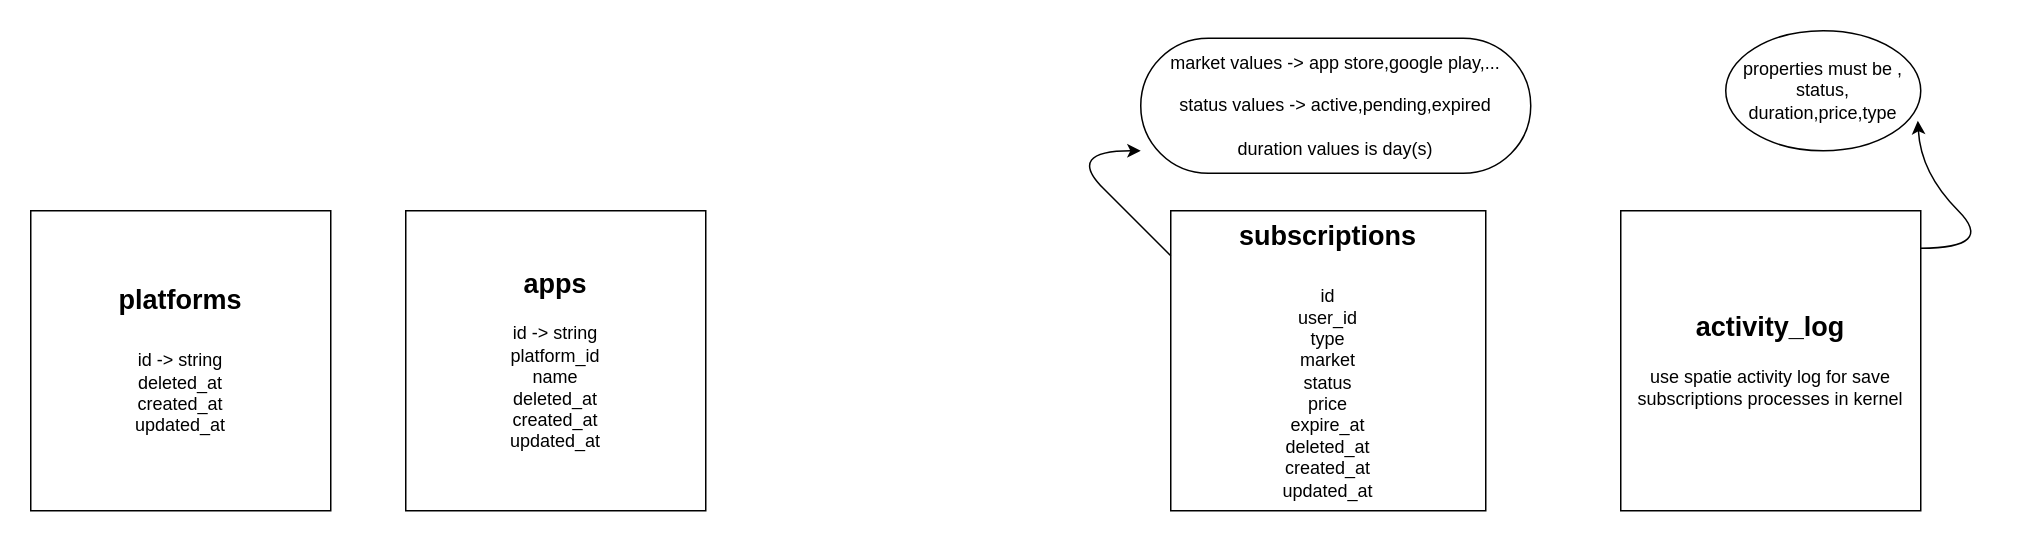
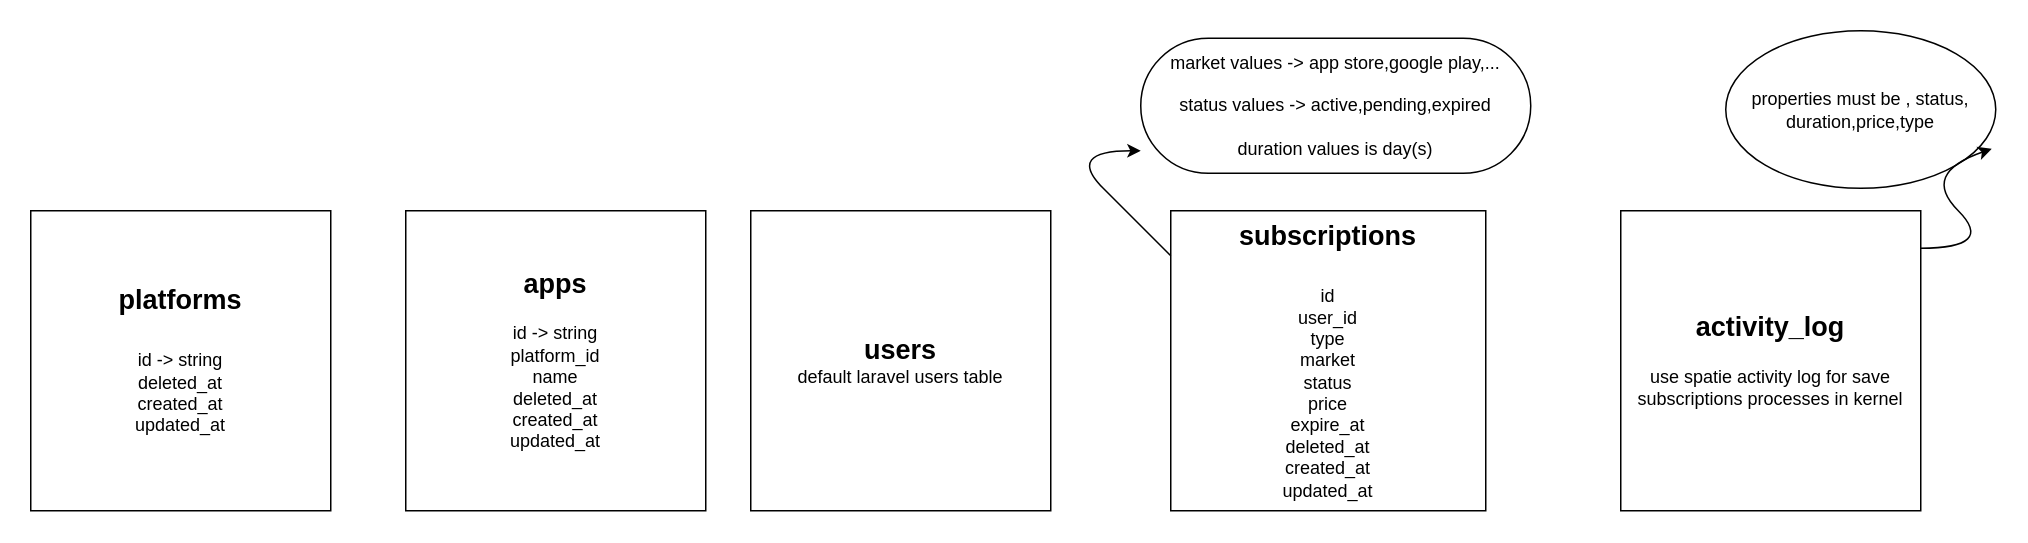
(1823, 91) -> (1861, 110)
none -> (901, 361)
